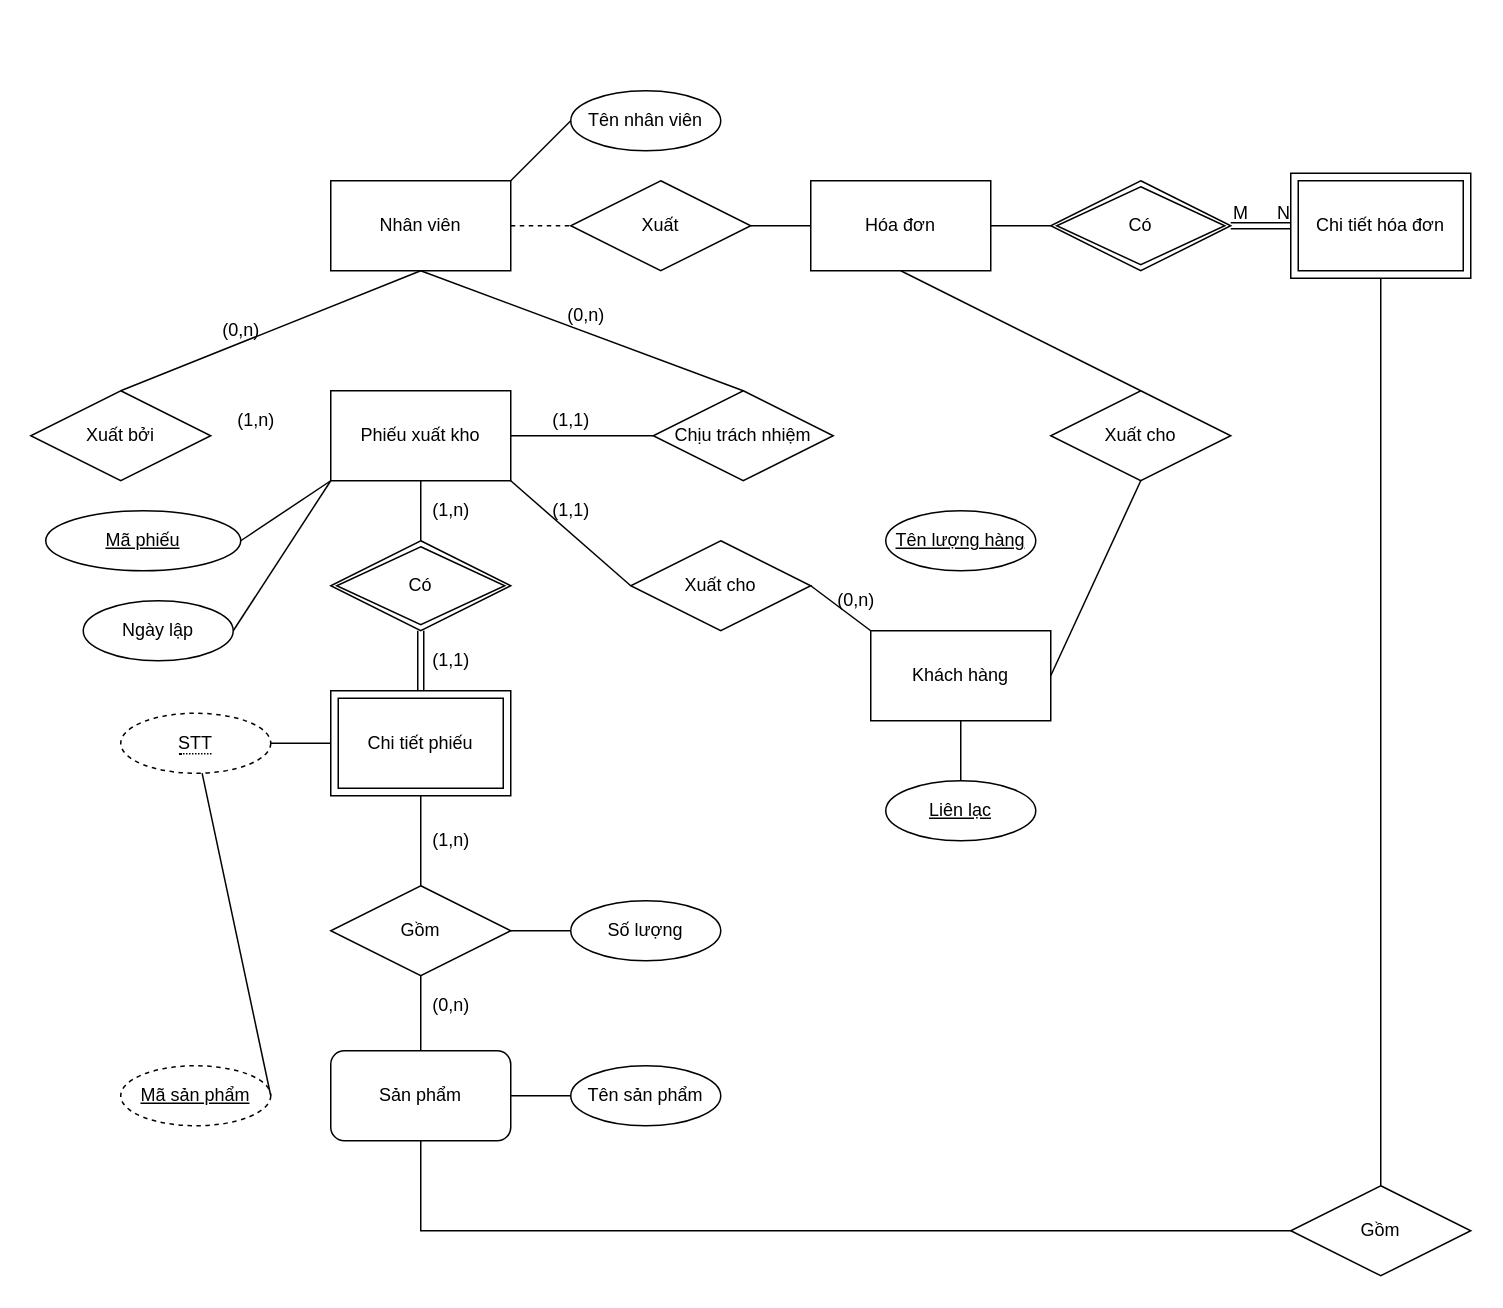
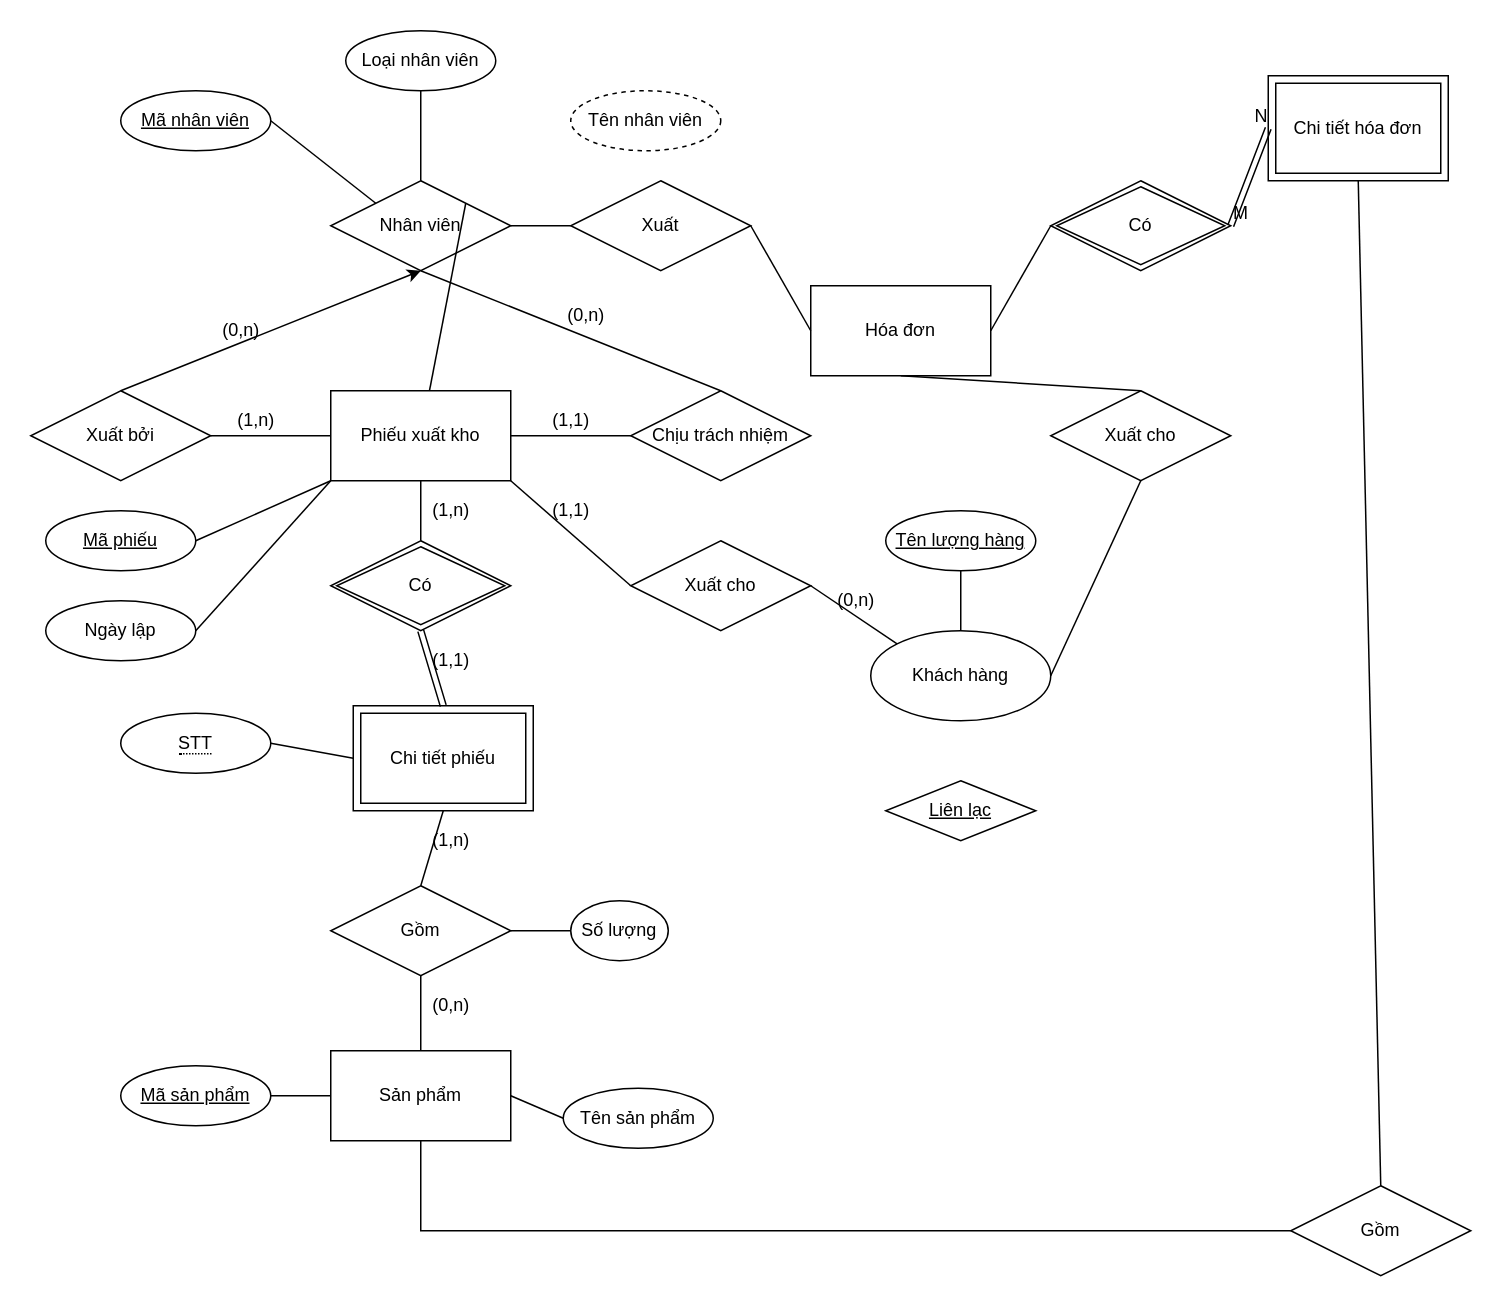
none -> (421, 61)
none -> (196, 121)
(646, 121) -> (646, 121)
none -> (421, 136)
(541, 151) -> (448, 297)
none -> (323, 162)
(421, 226) -> (421, 226)
(538, 226) -> (538, 226)
(901, 226) -> (901, 331)
(1381, 226) -> (1358, 128)
(413, 274) -> (410, 275)
none -> (271, 436)
(743, 436) -> (721, 436)
(143, 541) -> (121, 541)
none -> (961, 601)
(158, 631) -> (121, 631)
(961, 676) -> (961, 676)
(196, 743) -> (196, 743)
(421, 743) -> (443, 758)
(961, 751) -> none
(961, 811) -> (961, 811)
(646, 931) -> (620, 931)
(237, 935) -> (301, 1096)
(196, 1096) -> (196, 1096)
(421, 1096) -> (421, 1096)
(646, 1096) -> (638, 1118)
